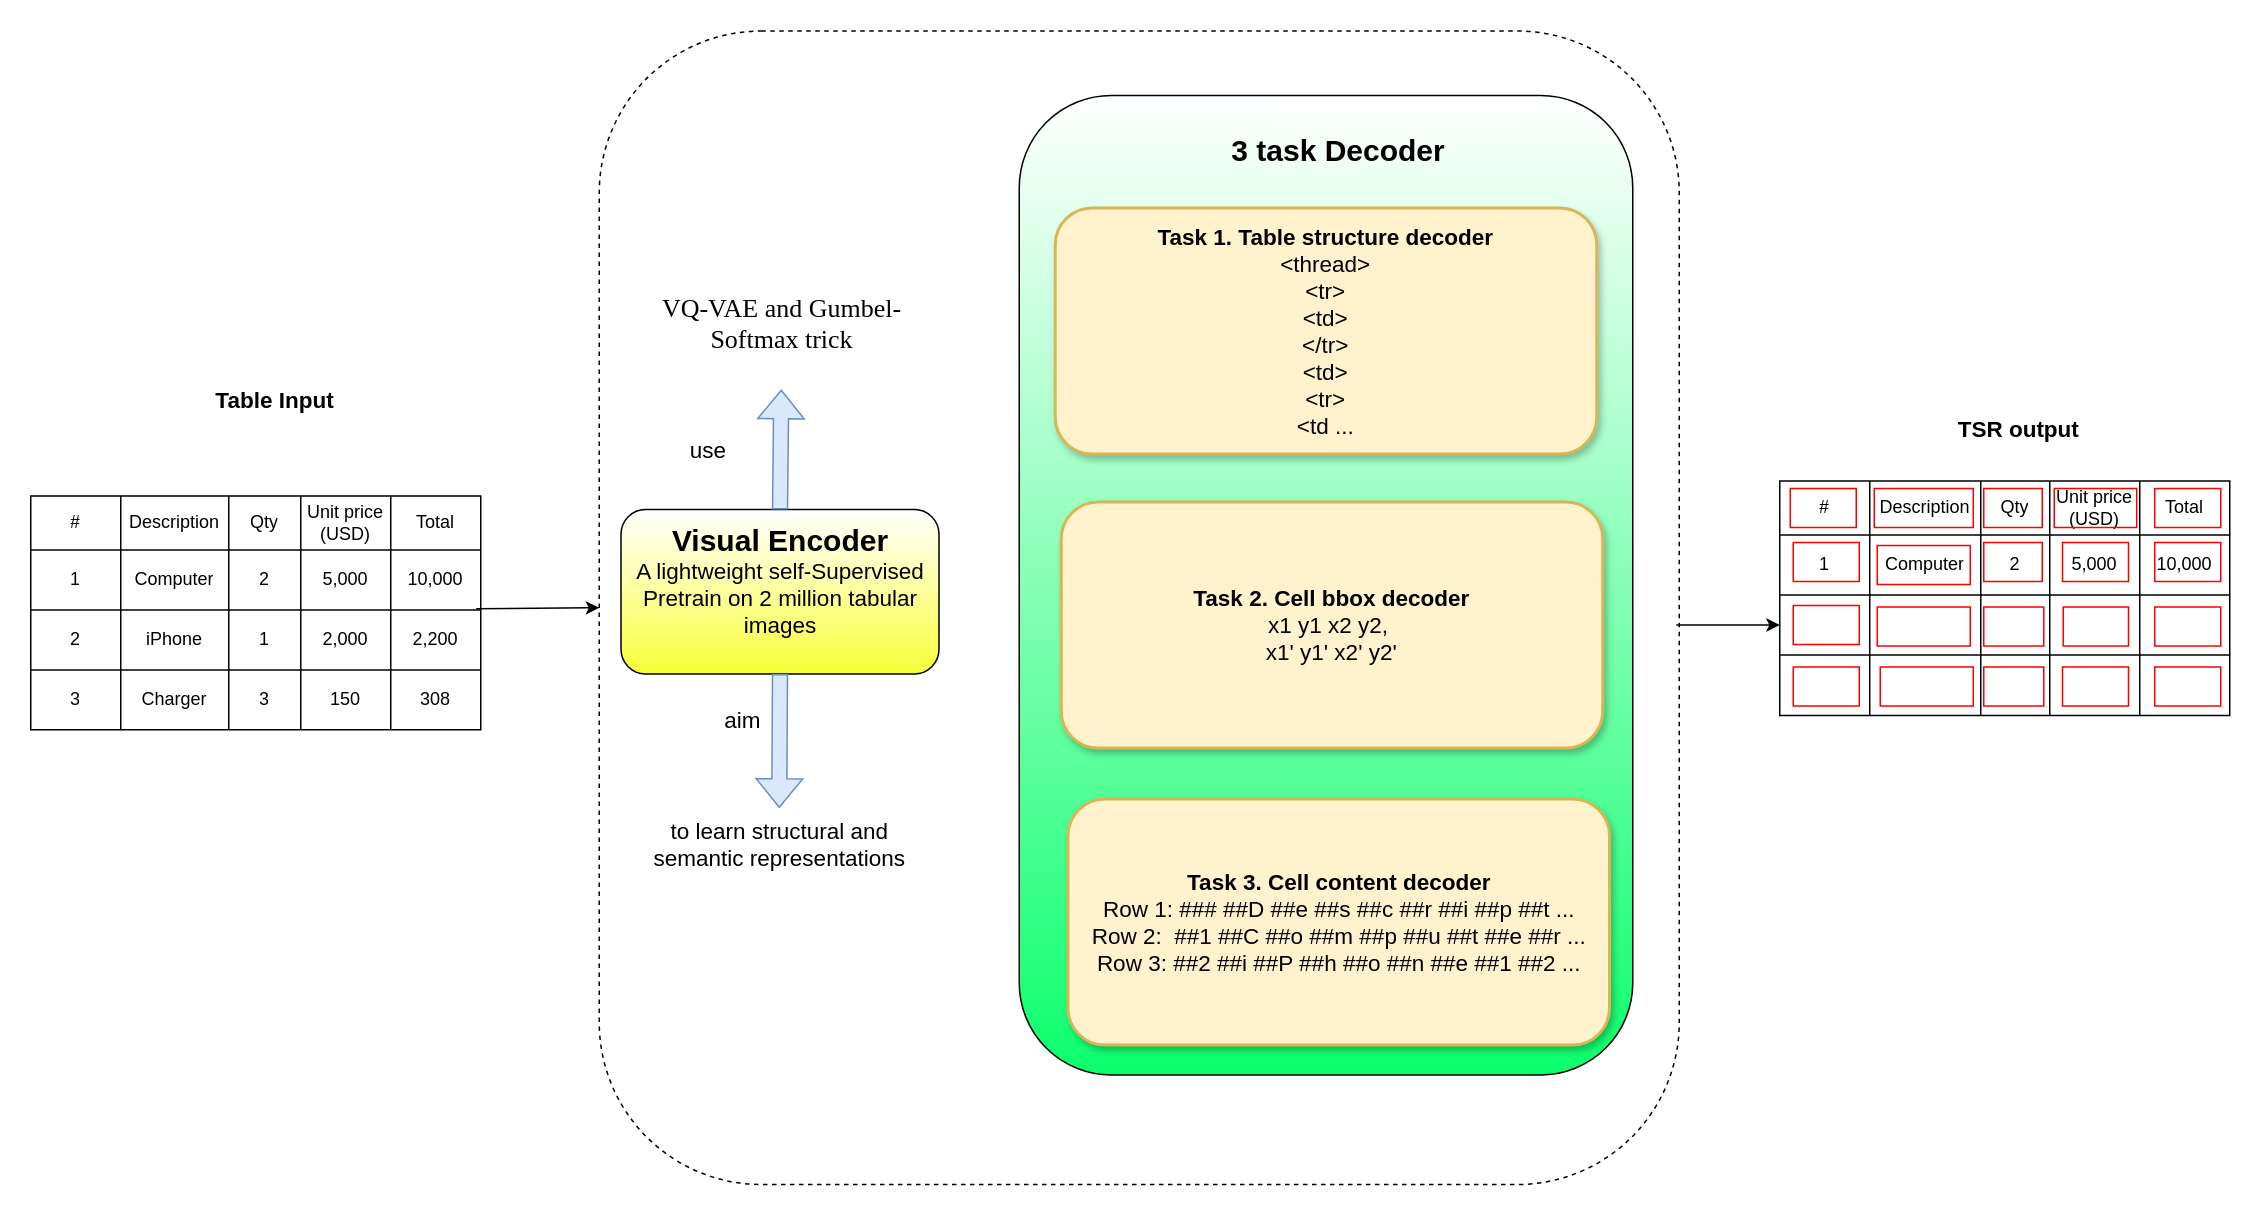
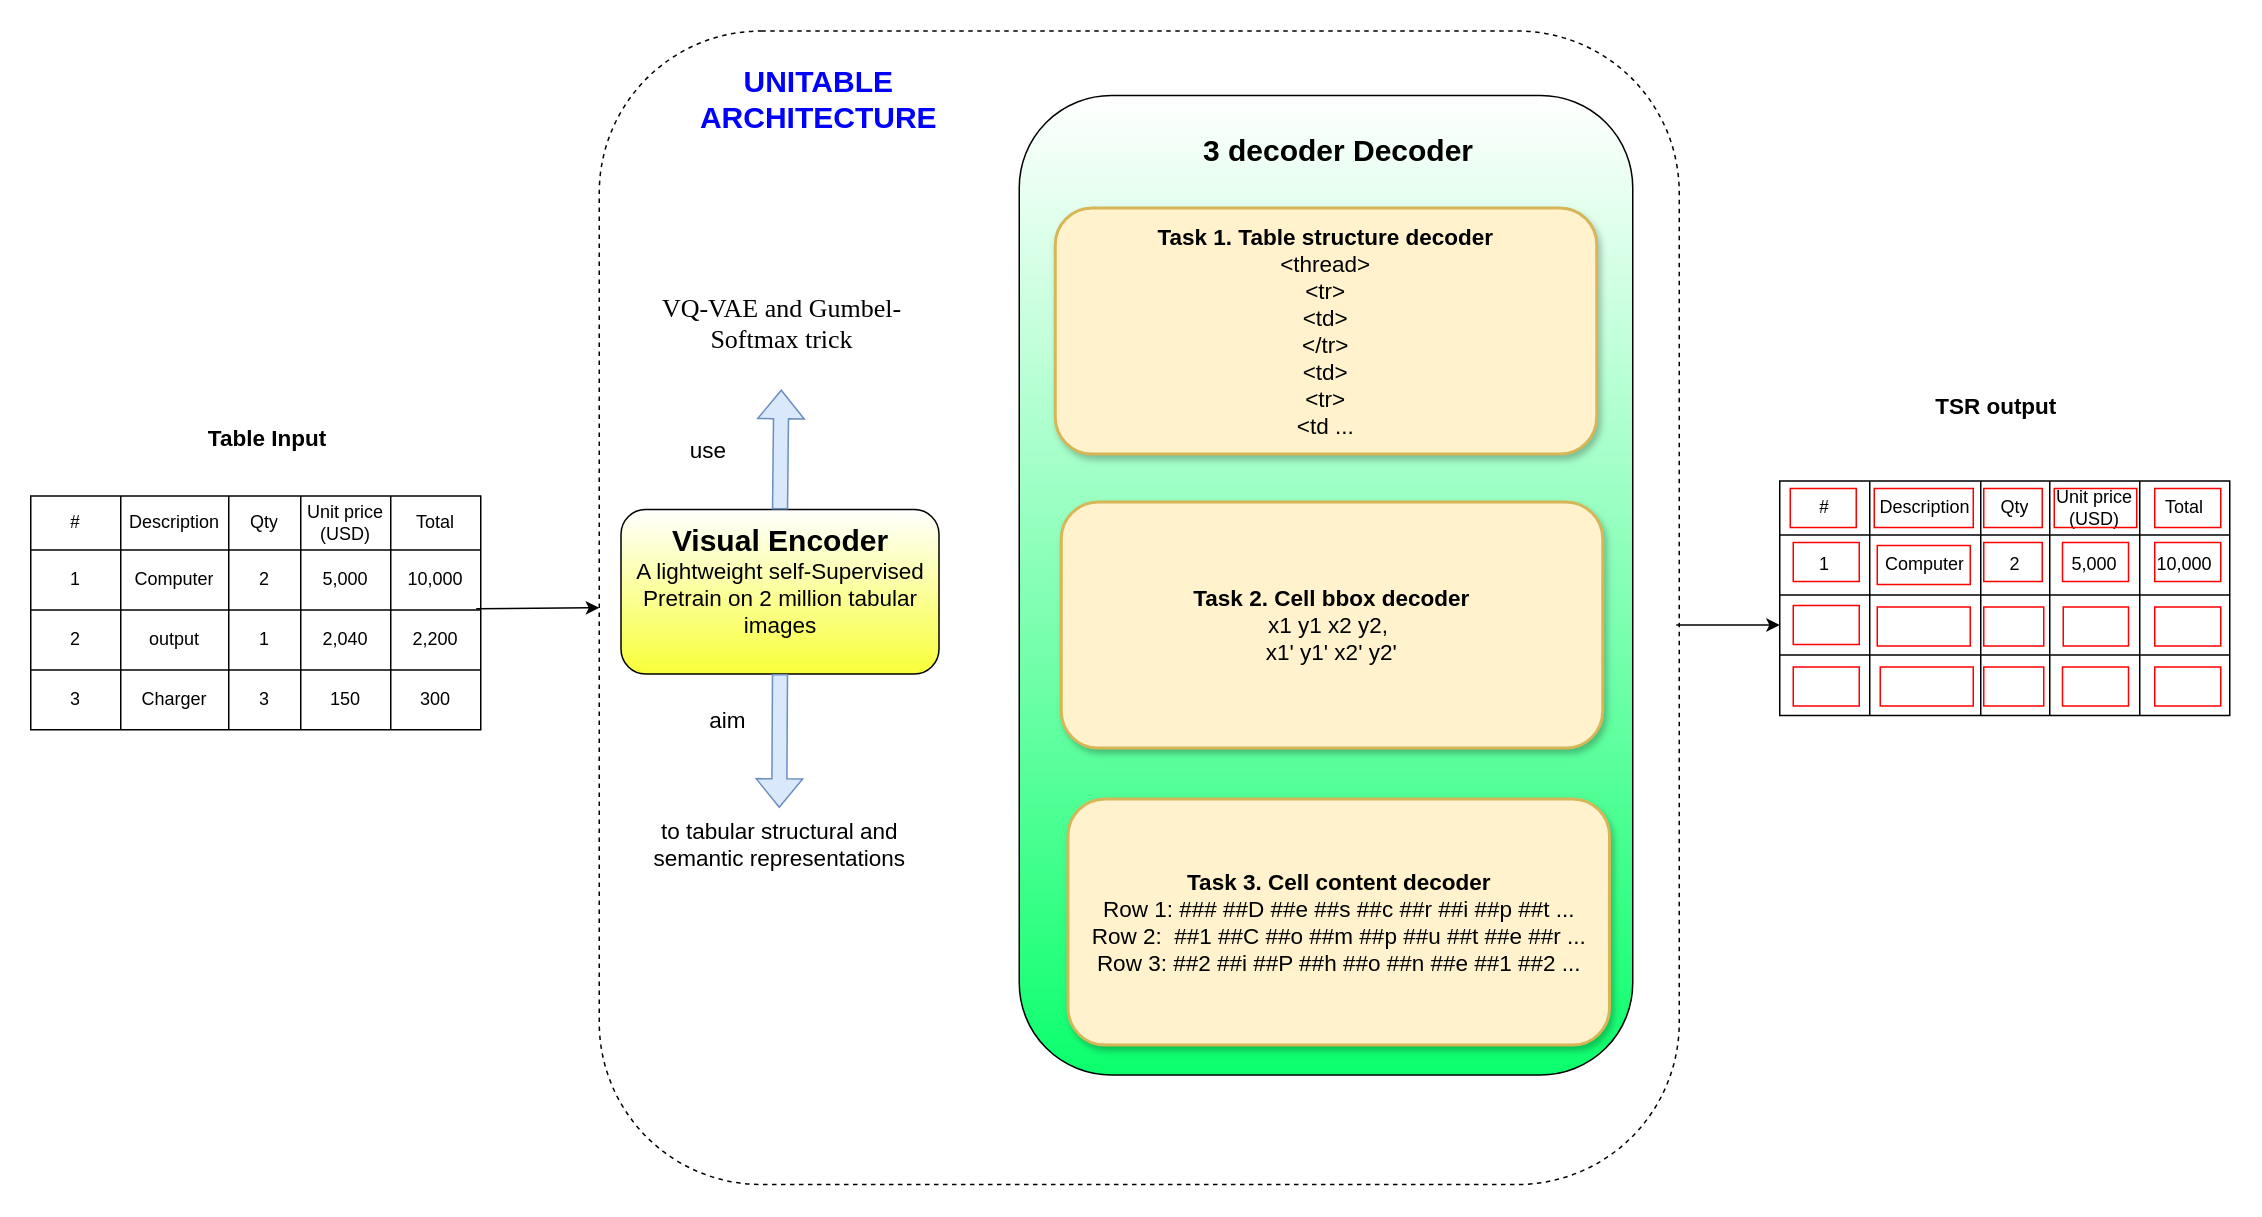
none -> (819, 98)
(1339, 149) -> (1339, 149)
(275, 400) -> (268, 437)
(2019, 428) -> (1997, 406)
(175, 640) -> (175, 640)
(346, 640) -> (346, 640)
(436, 700) -> (436, 700)
(743, 719) -> (728, 719)
(780, 845) -> (780, 845)
